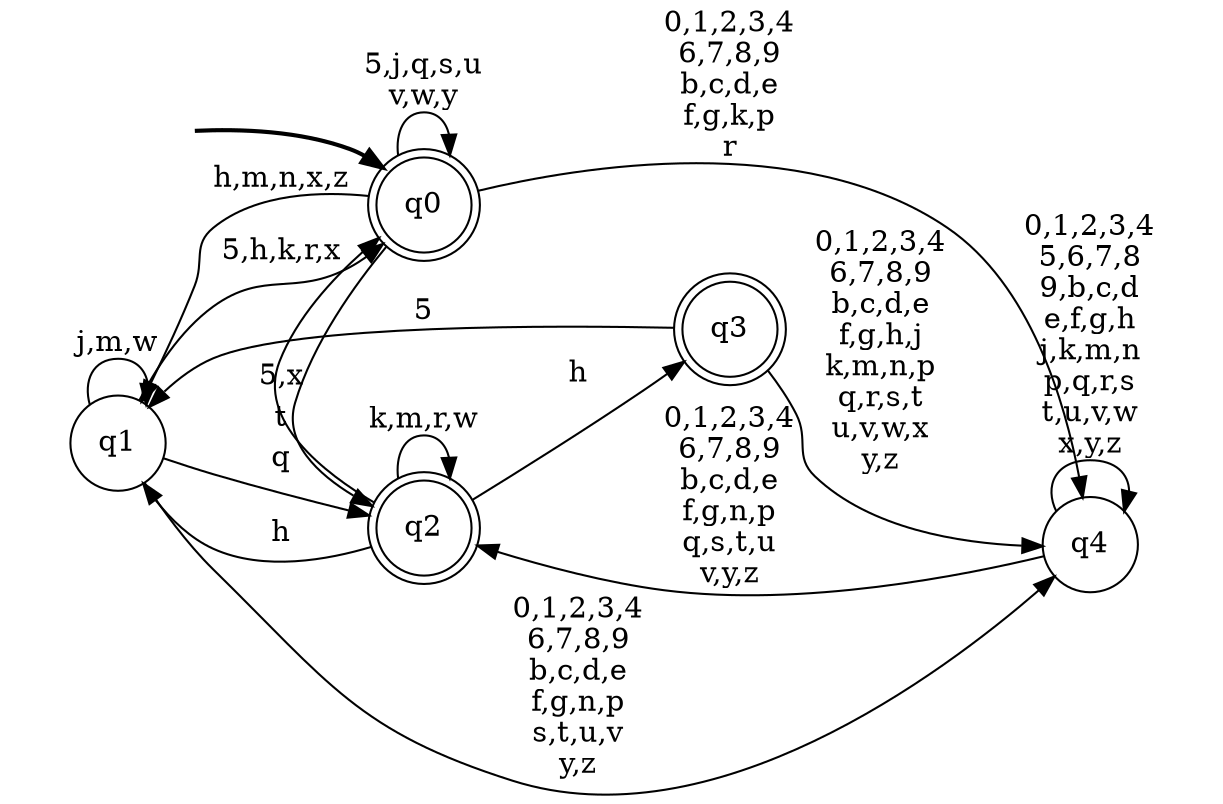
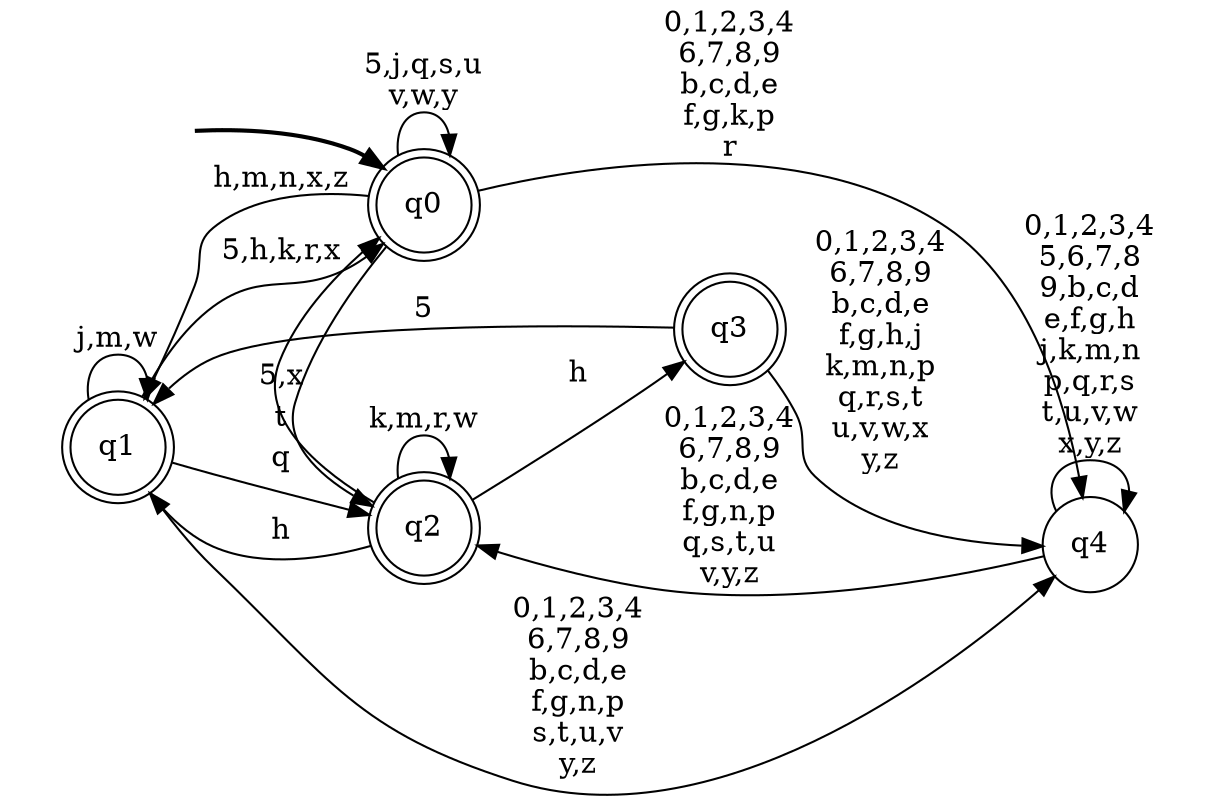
(118, 443) -> (118, 447)
